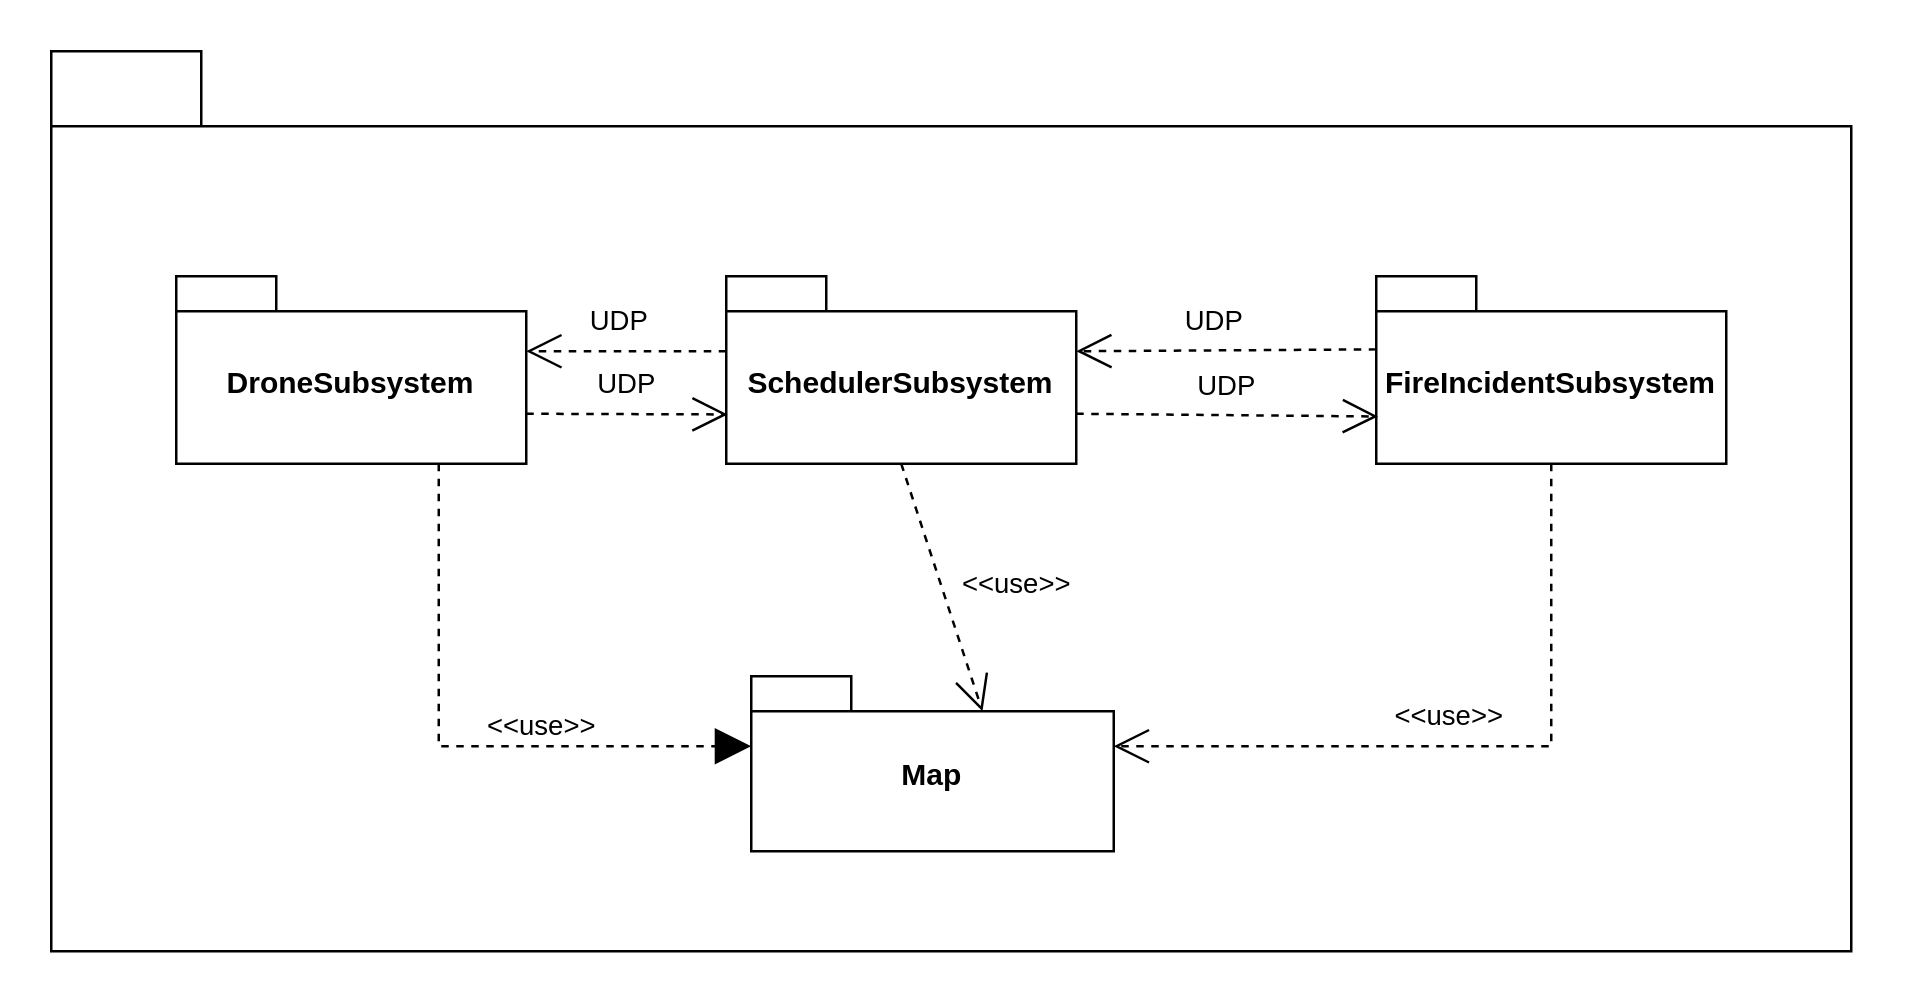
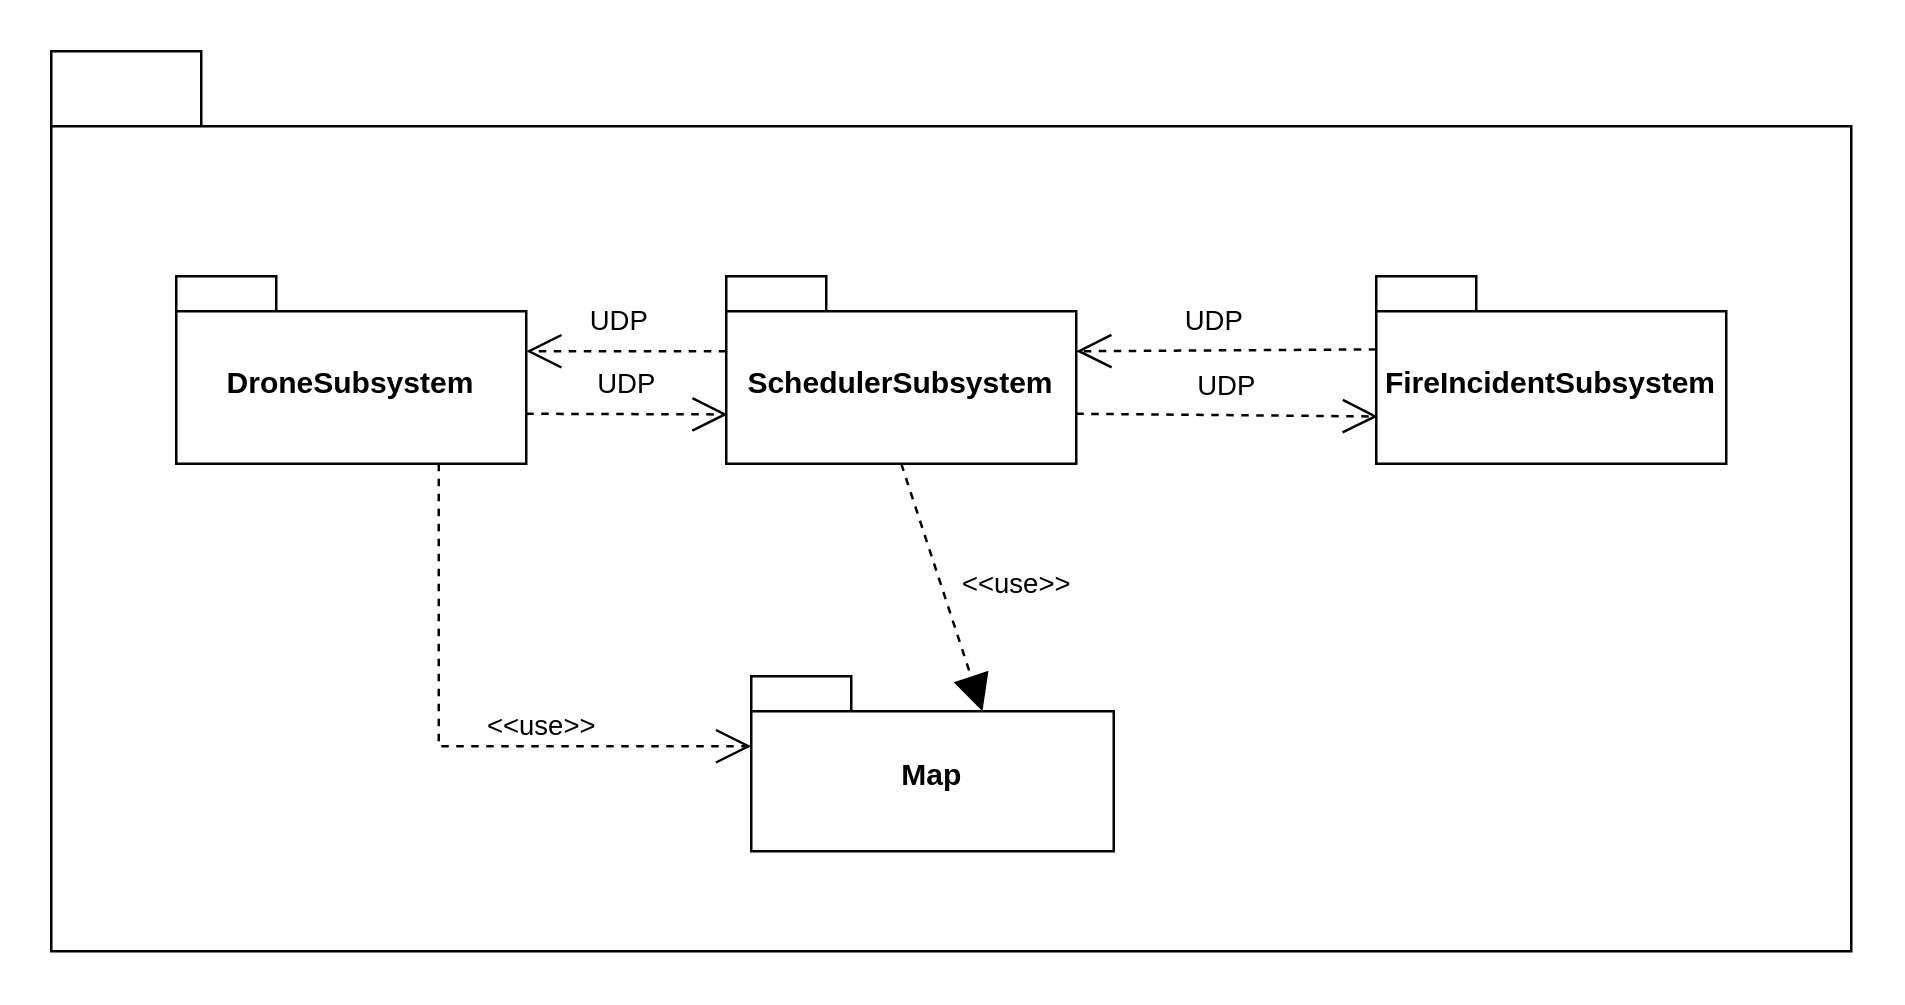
(975, 690) -> (971, 676)
(714, 746) -> (728, 746)
(1479, 746) -> none
